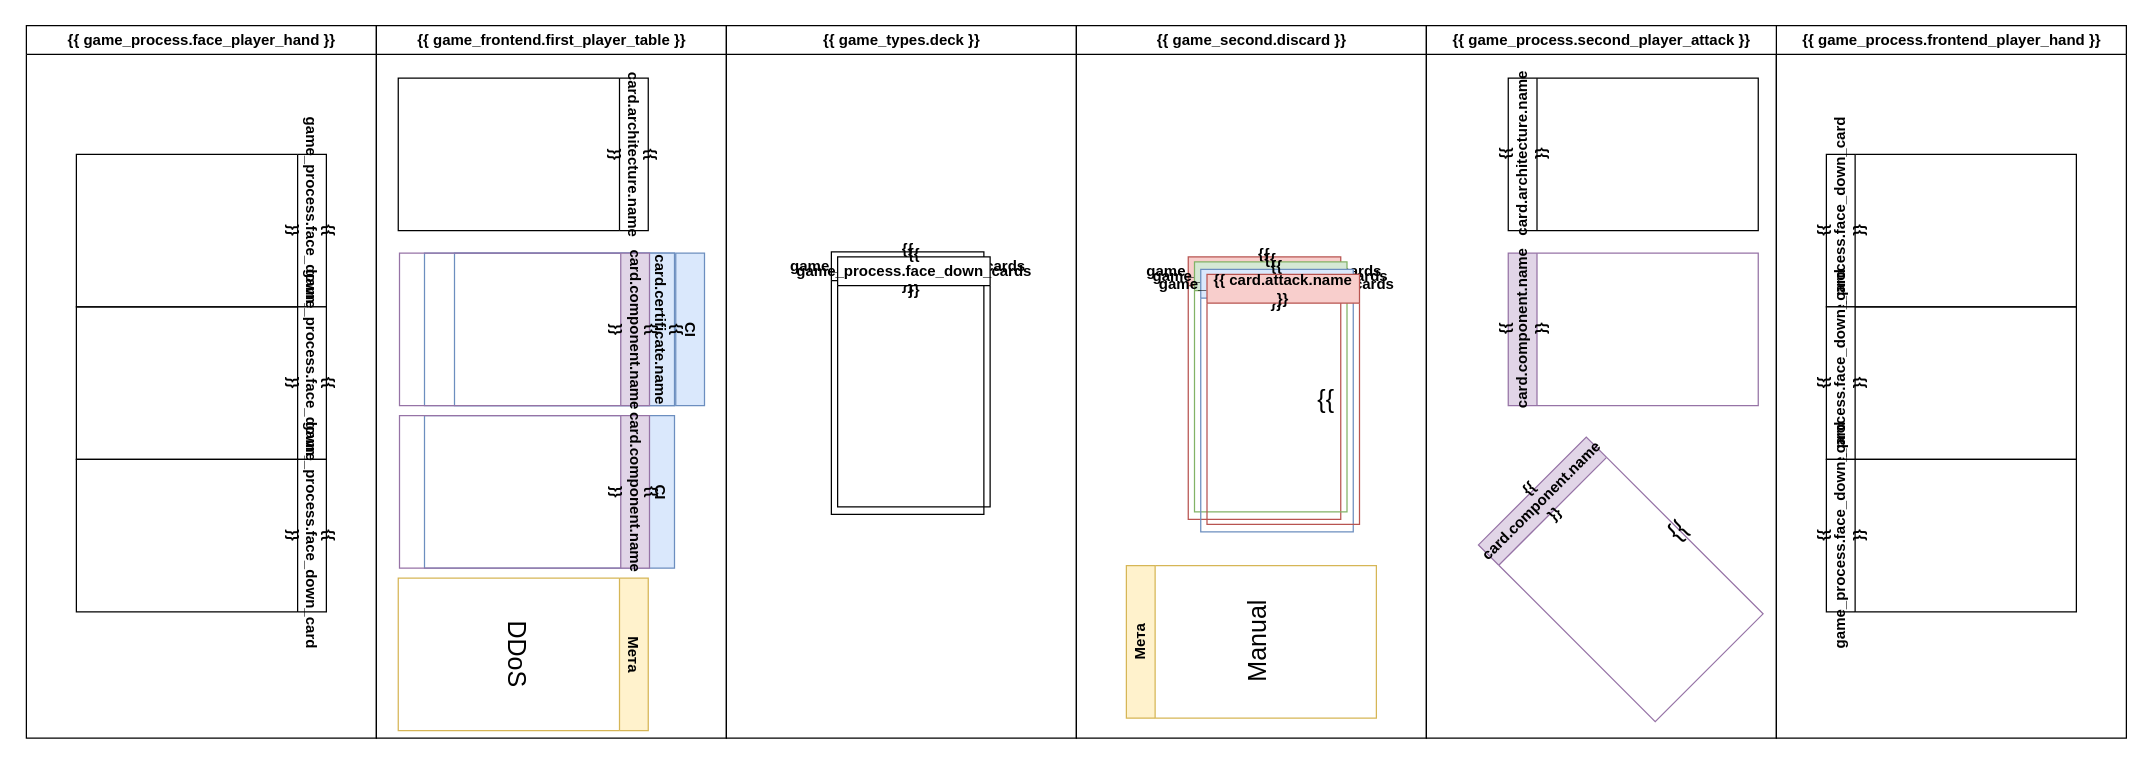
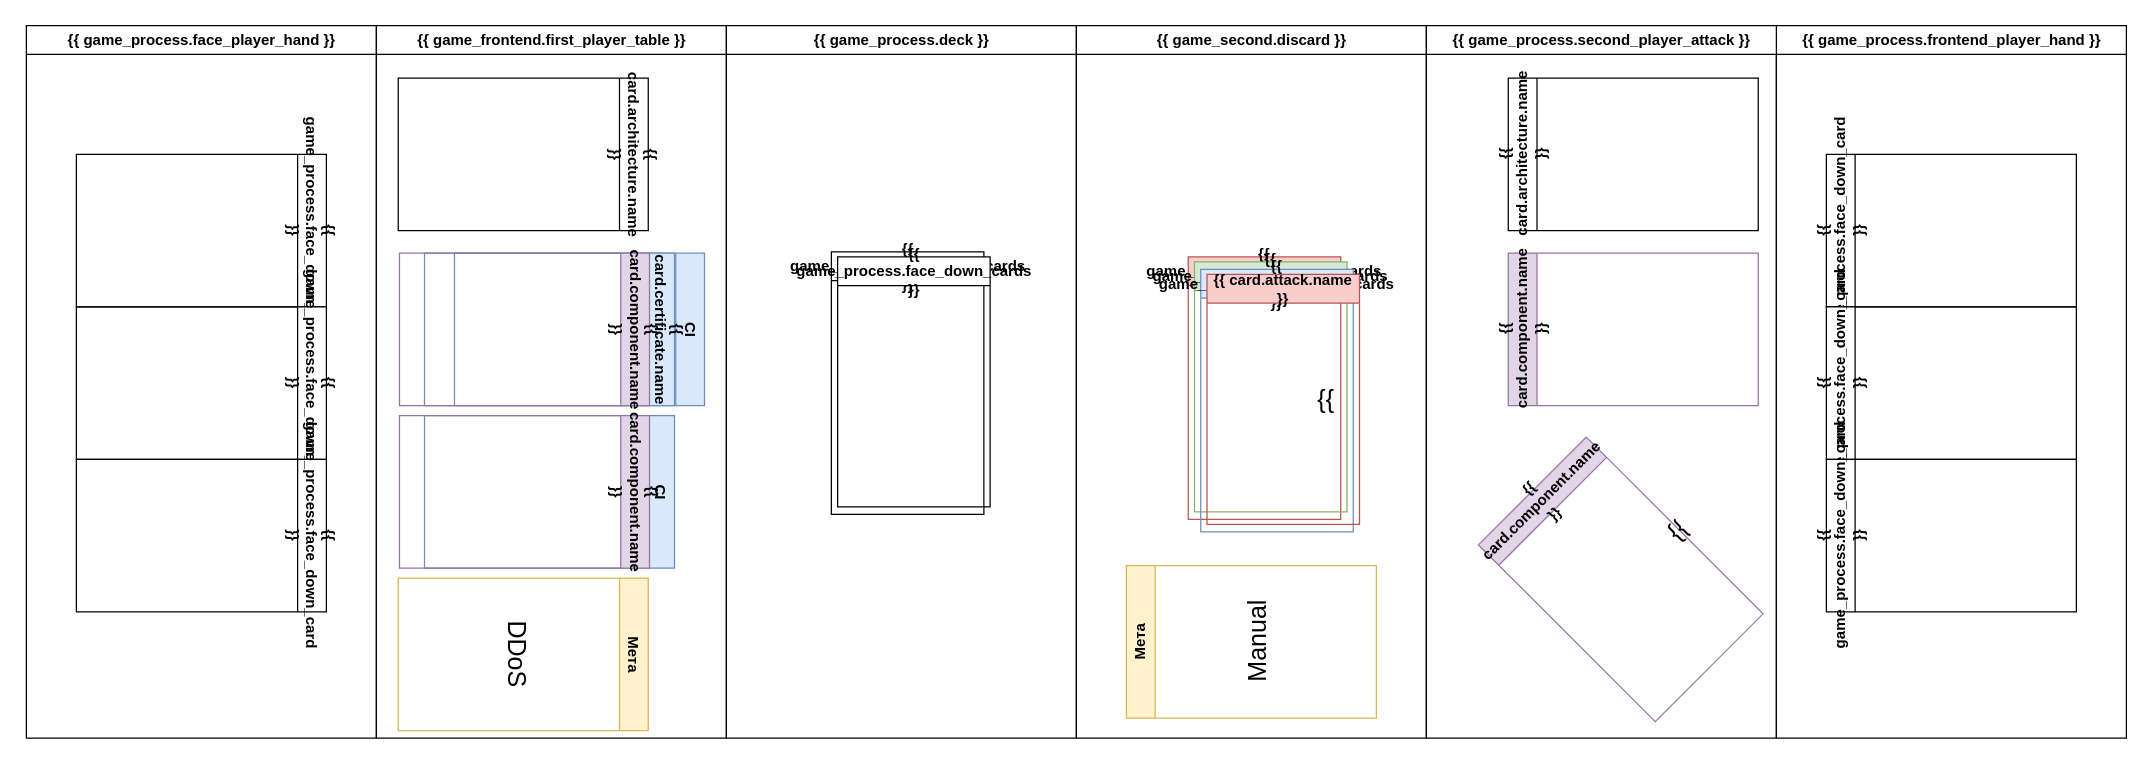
(902, 41) -> (902, 41)
